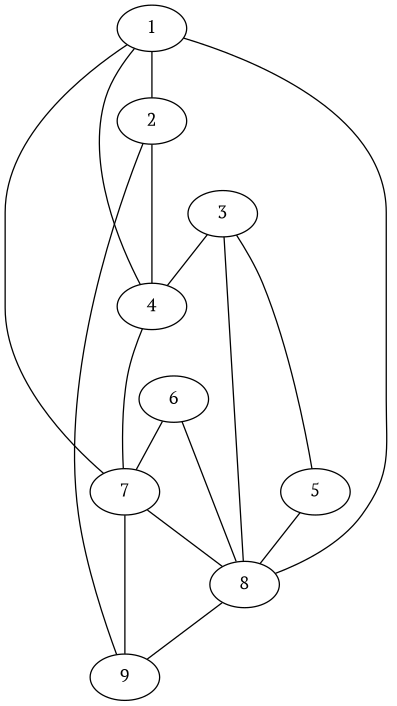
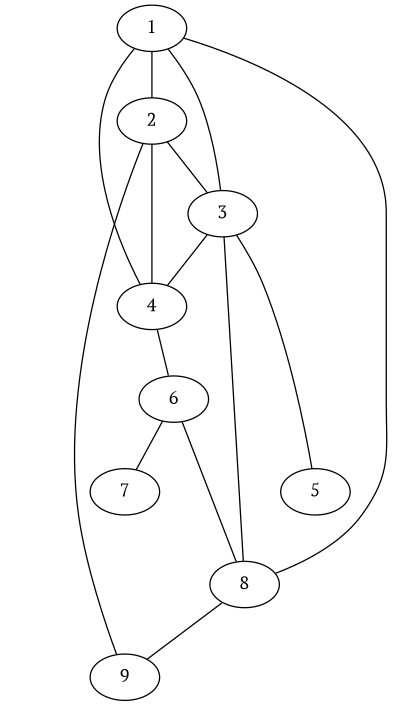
none -> (187, 167)
(5, 252) -> (205, 116)
(125, 397) -> (163, 353)
(185, 538) -> none
(280, 538) -> none
(125, 584) -> none
